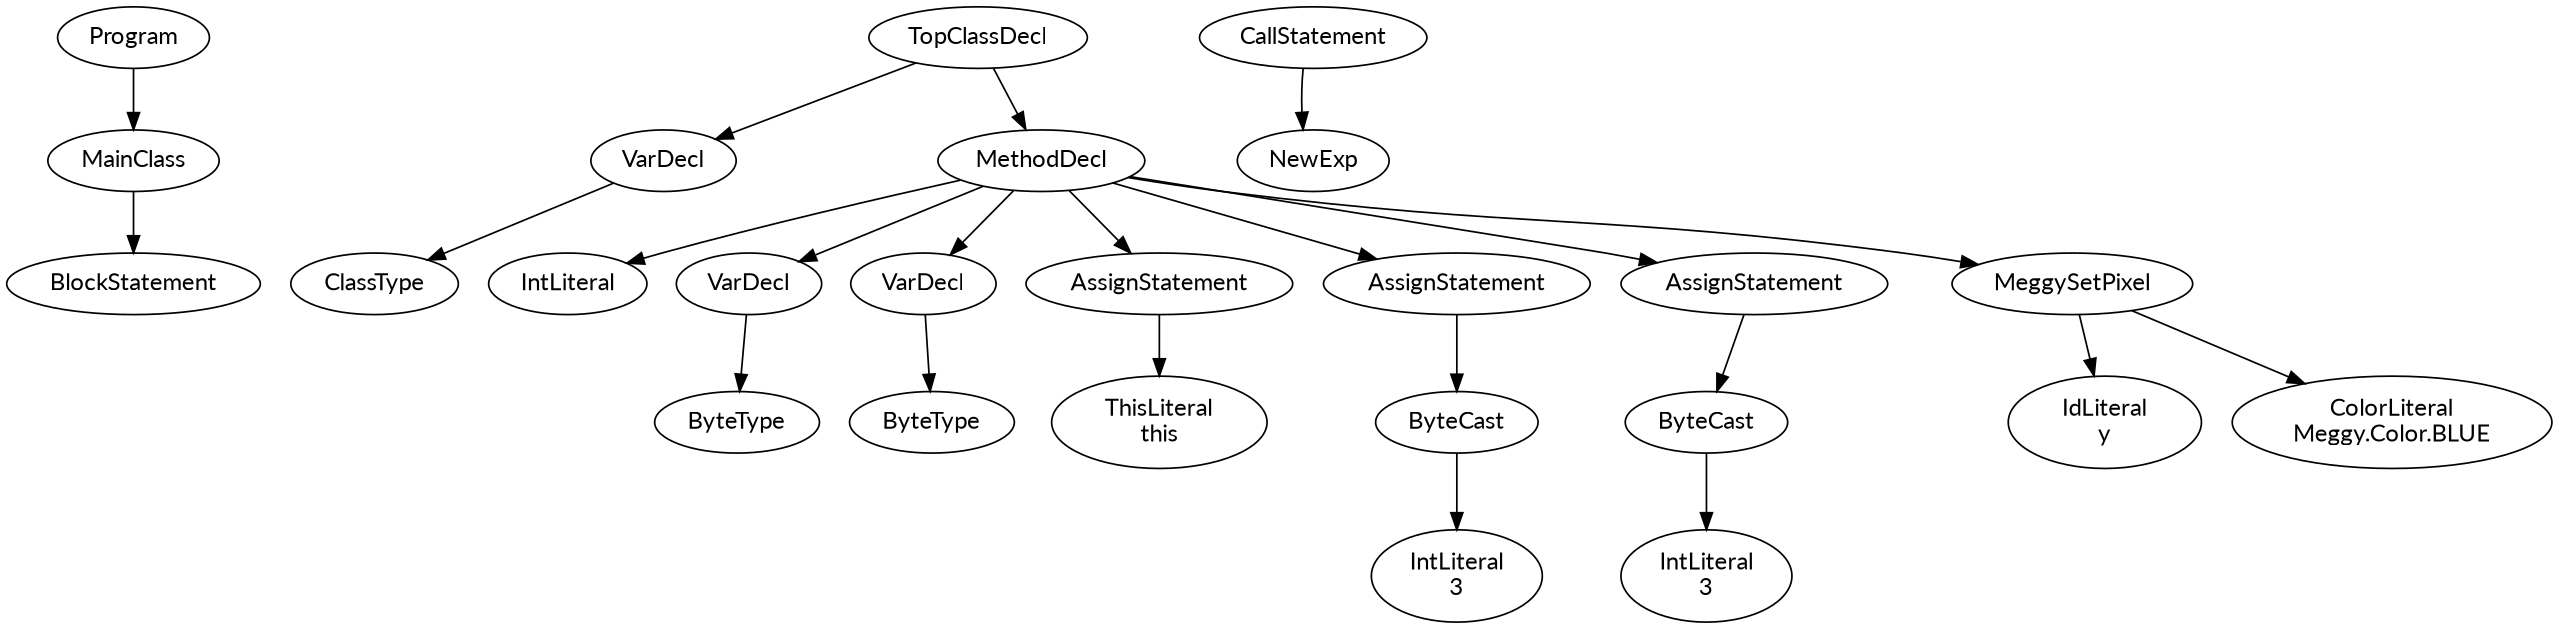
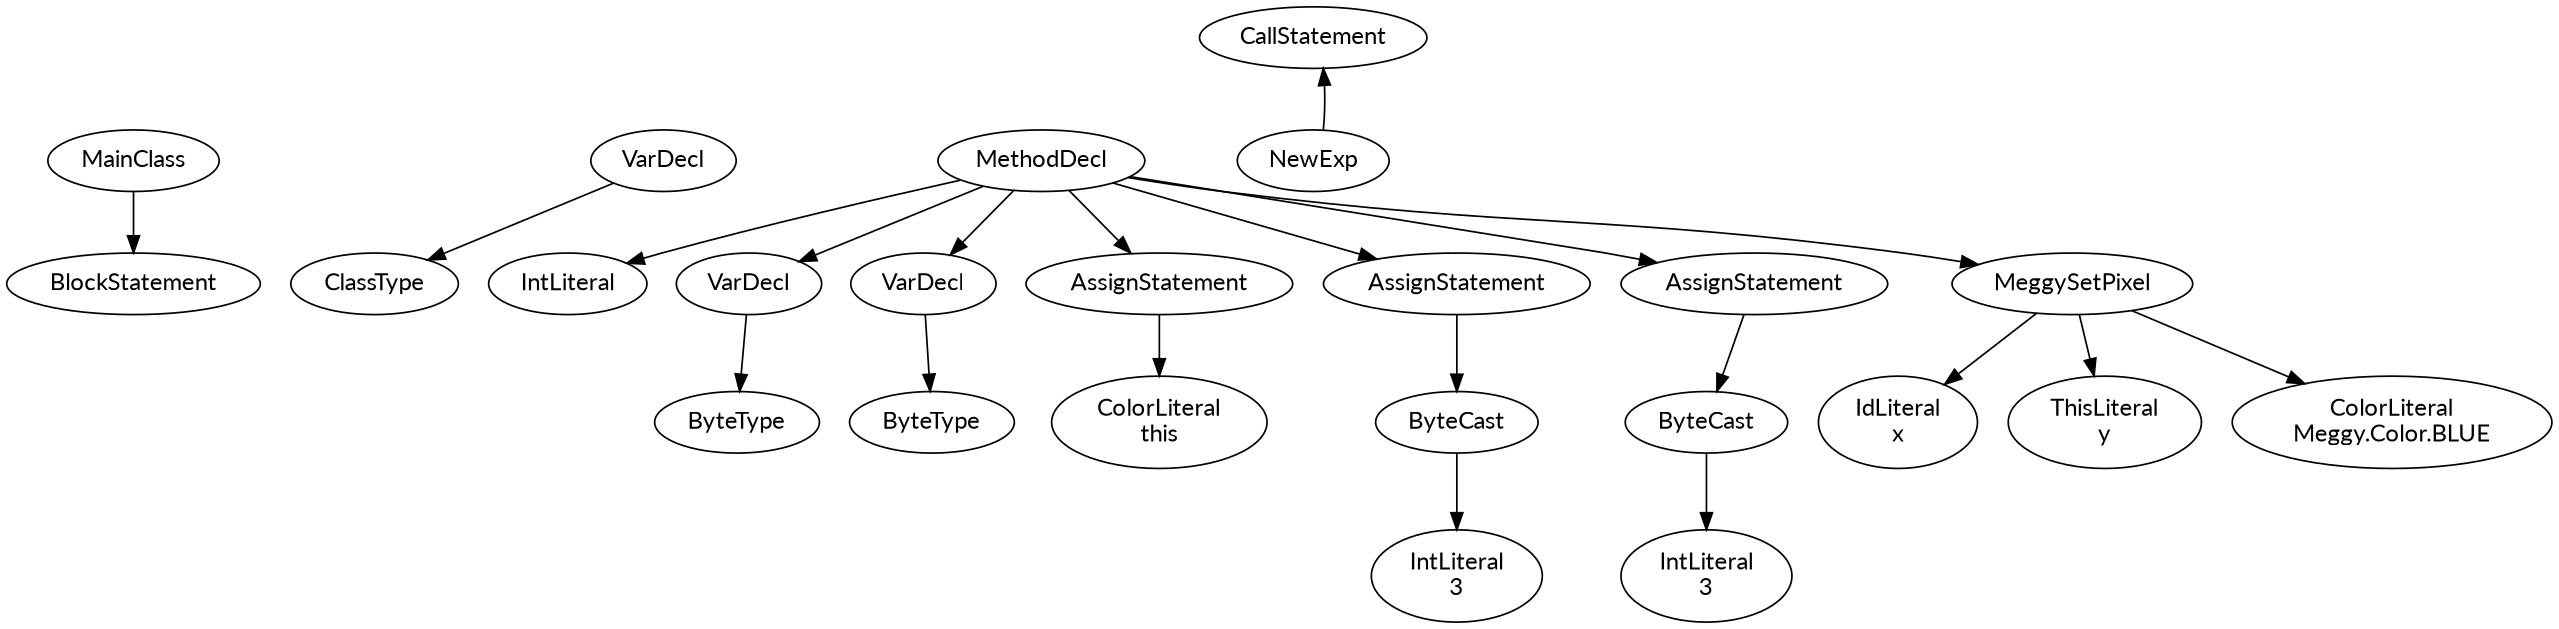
(134, 38) -> none
(978, 38) -> none
(1302, 90) -> (1325, 107)
(1159, 422) -> (1159, 422)
none -> (1898, 422)
(2105, 422) -> (2105, 422)
